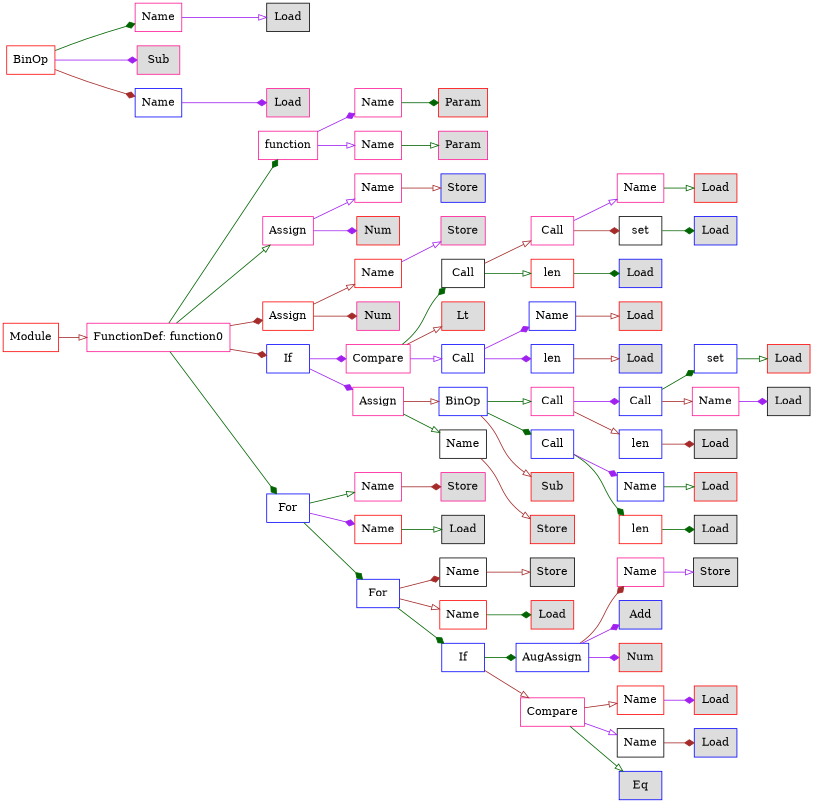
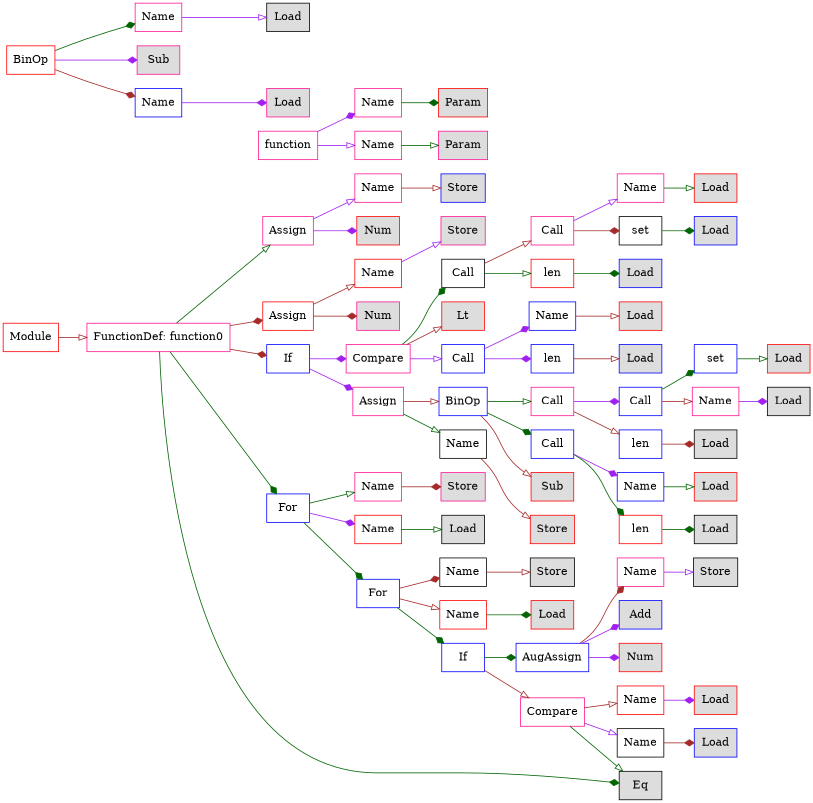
(221, 245) -> (256, 708)
(641, 786) -> (641, 786)
